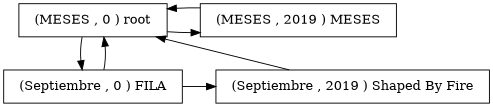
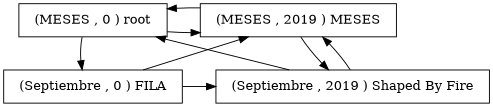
none -> (311, 51)
none -> (340, 56)
(105, 58) -> (191, 55)
